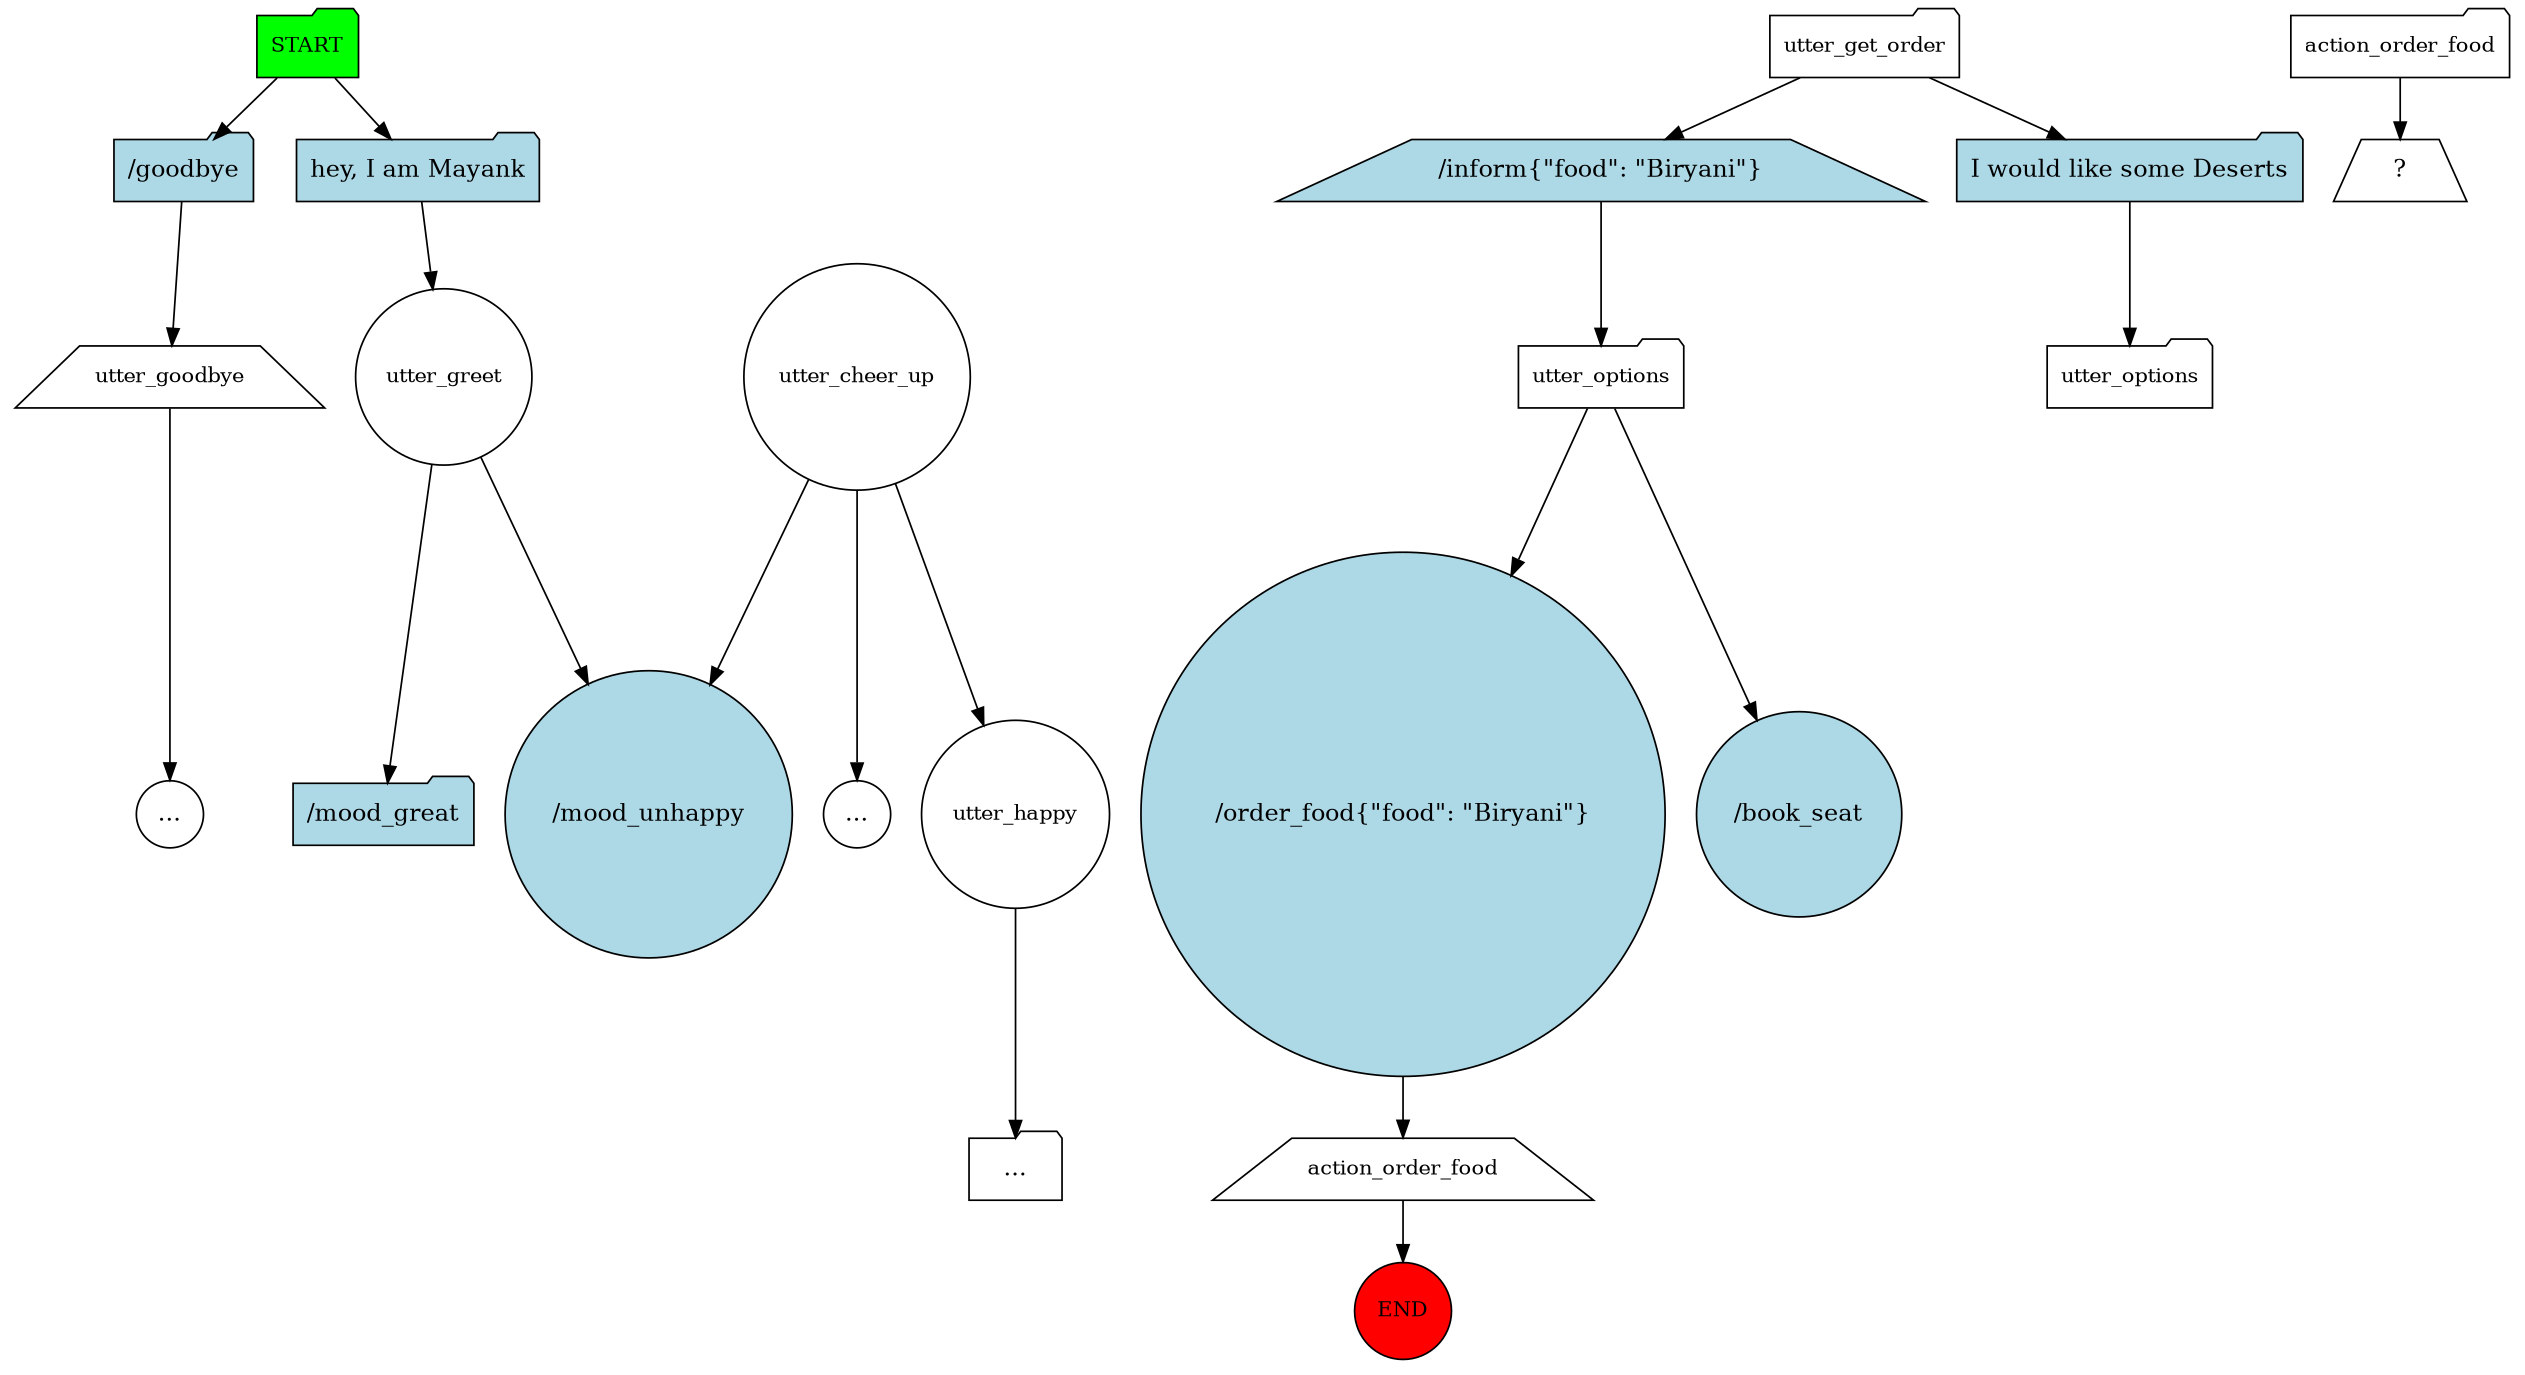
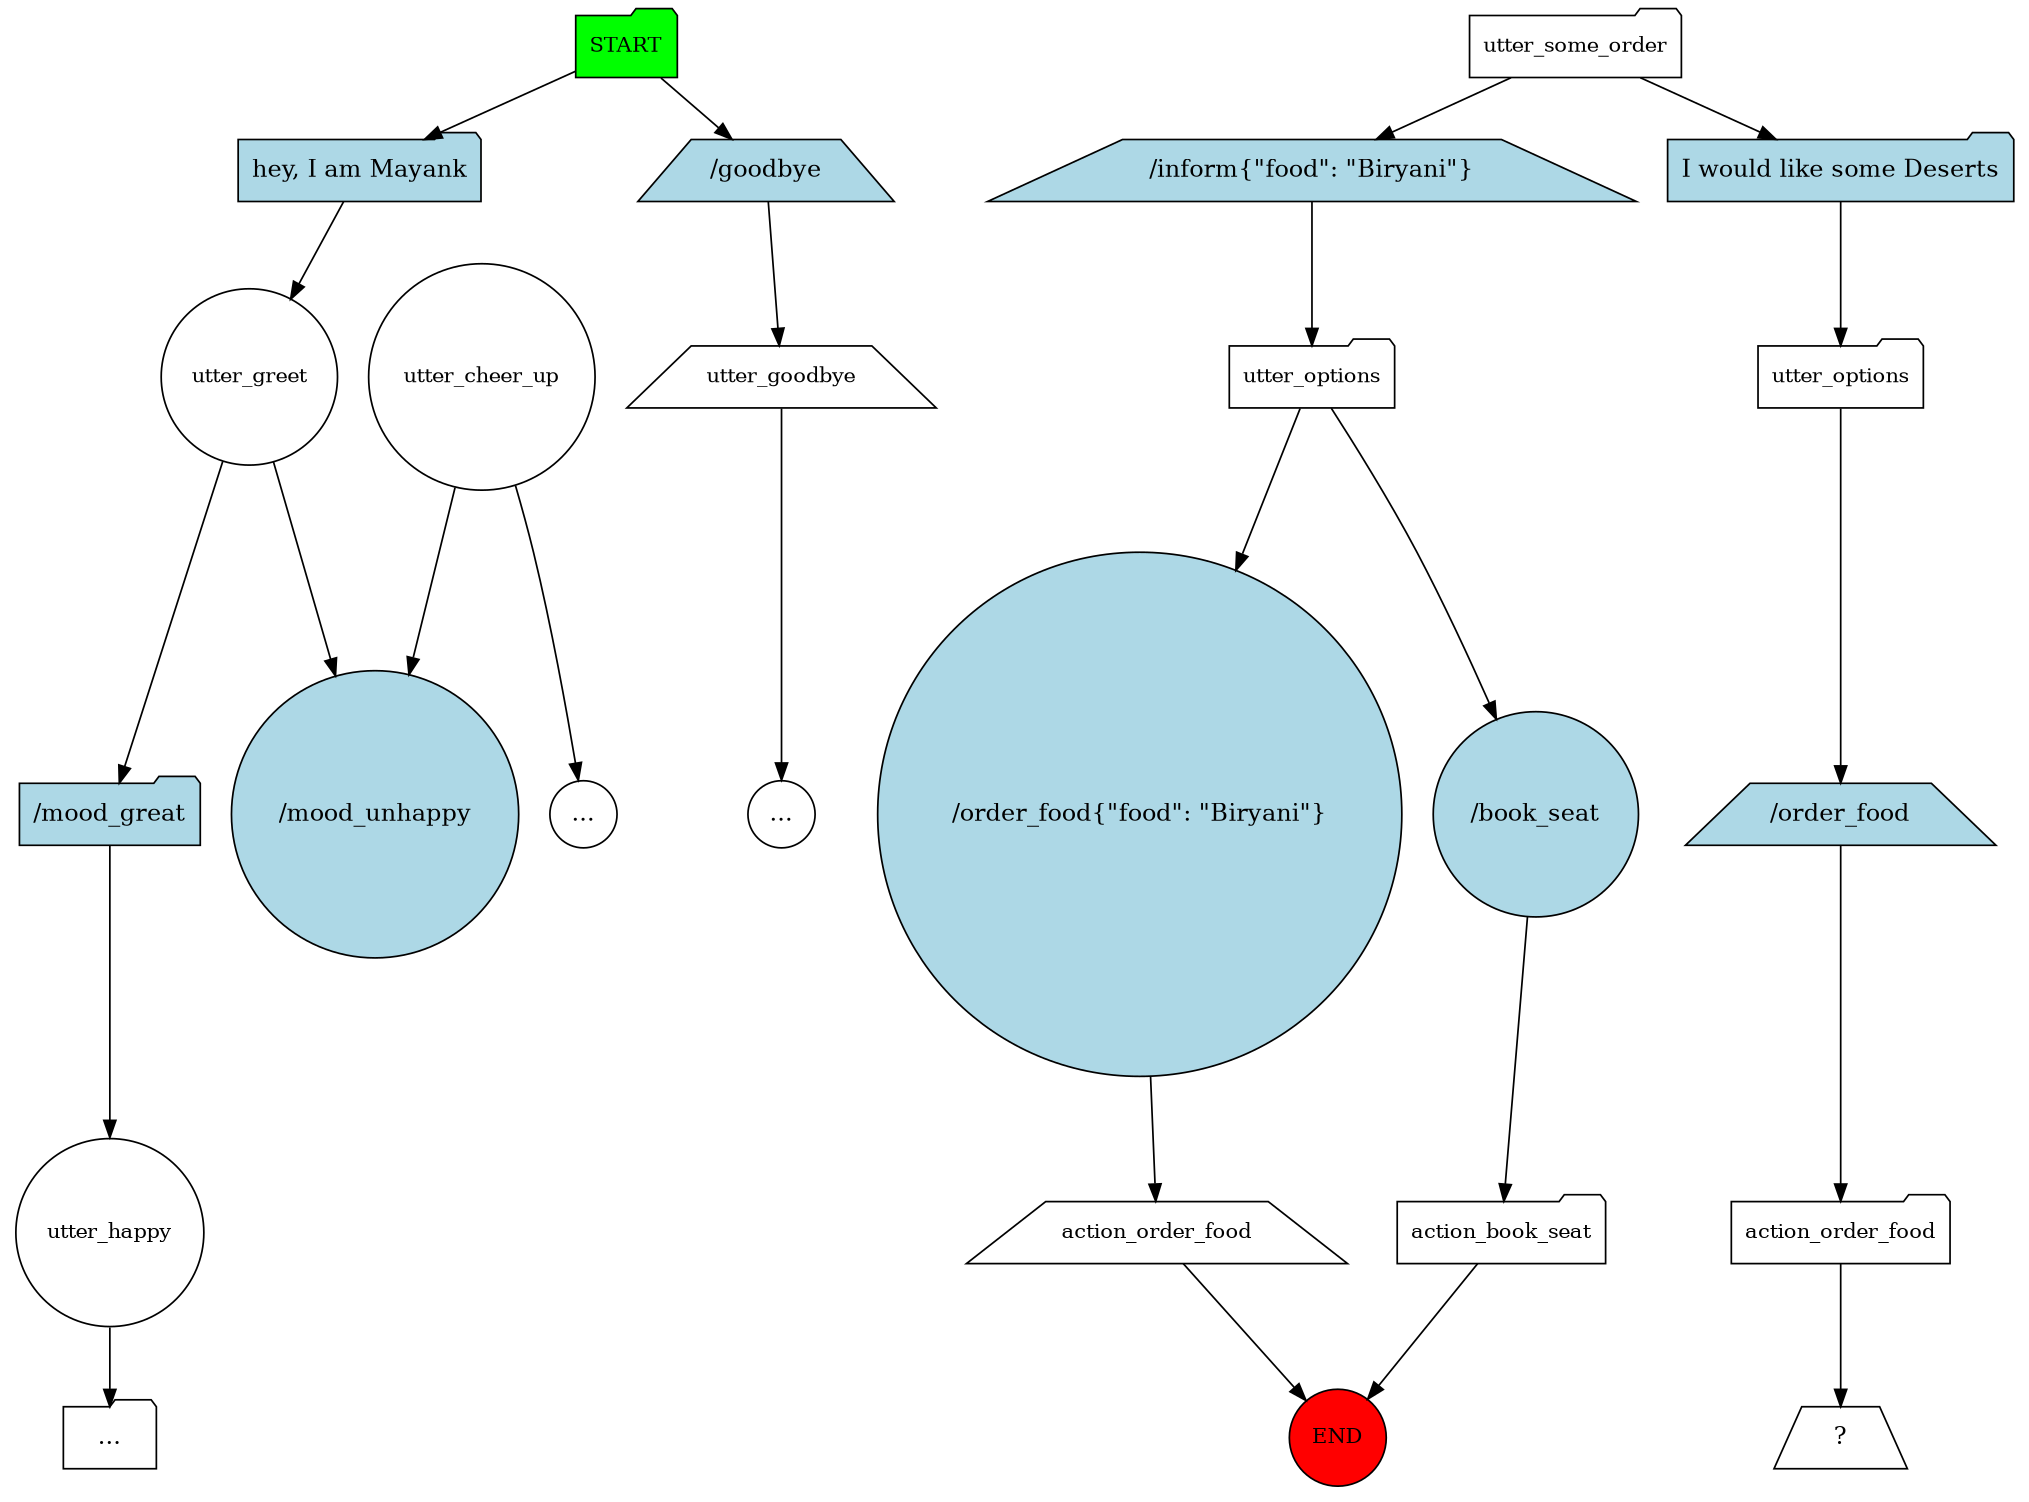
(1865, 46) -> (1575, 46)
(184, 170) -> (766, 170)
(937, 596) -> (110, 983)
none -> (1841, 814)
none -> (1501, 1233)
